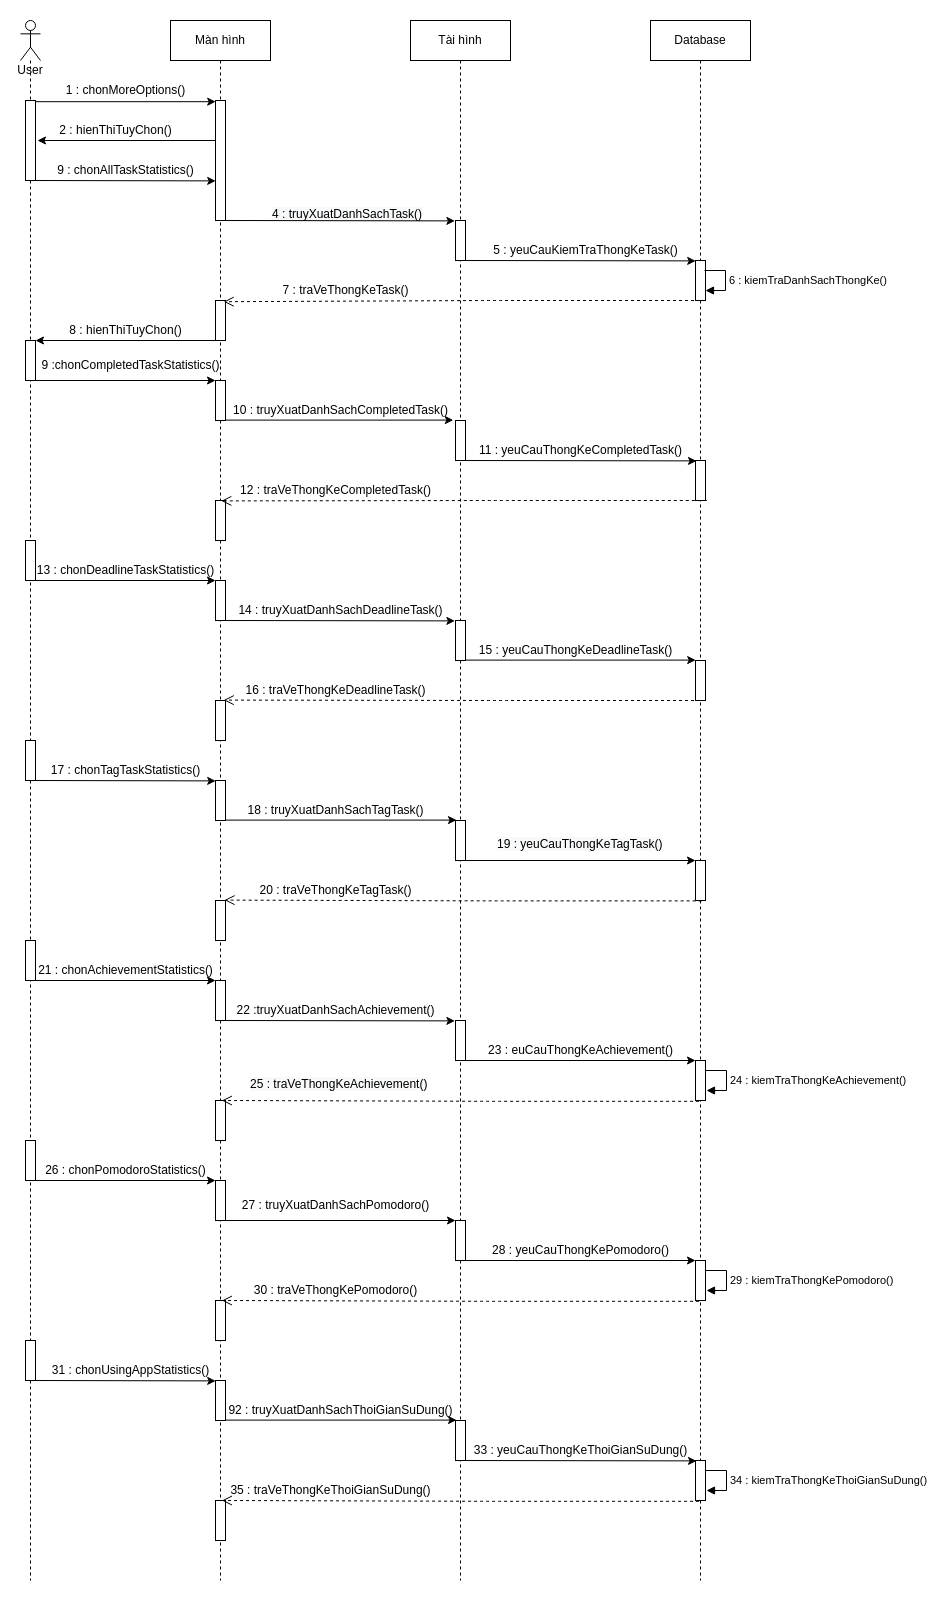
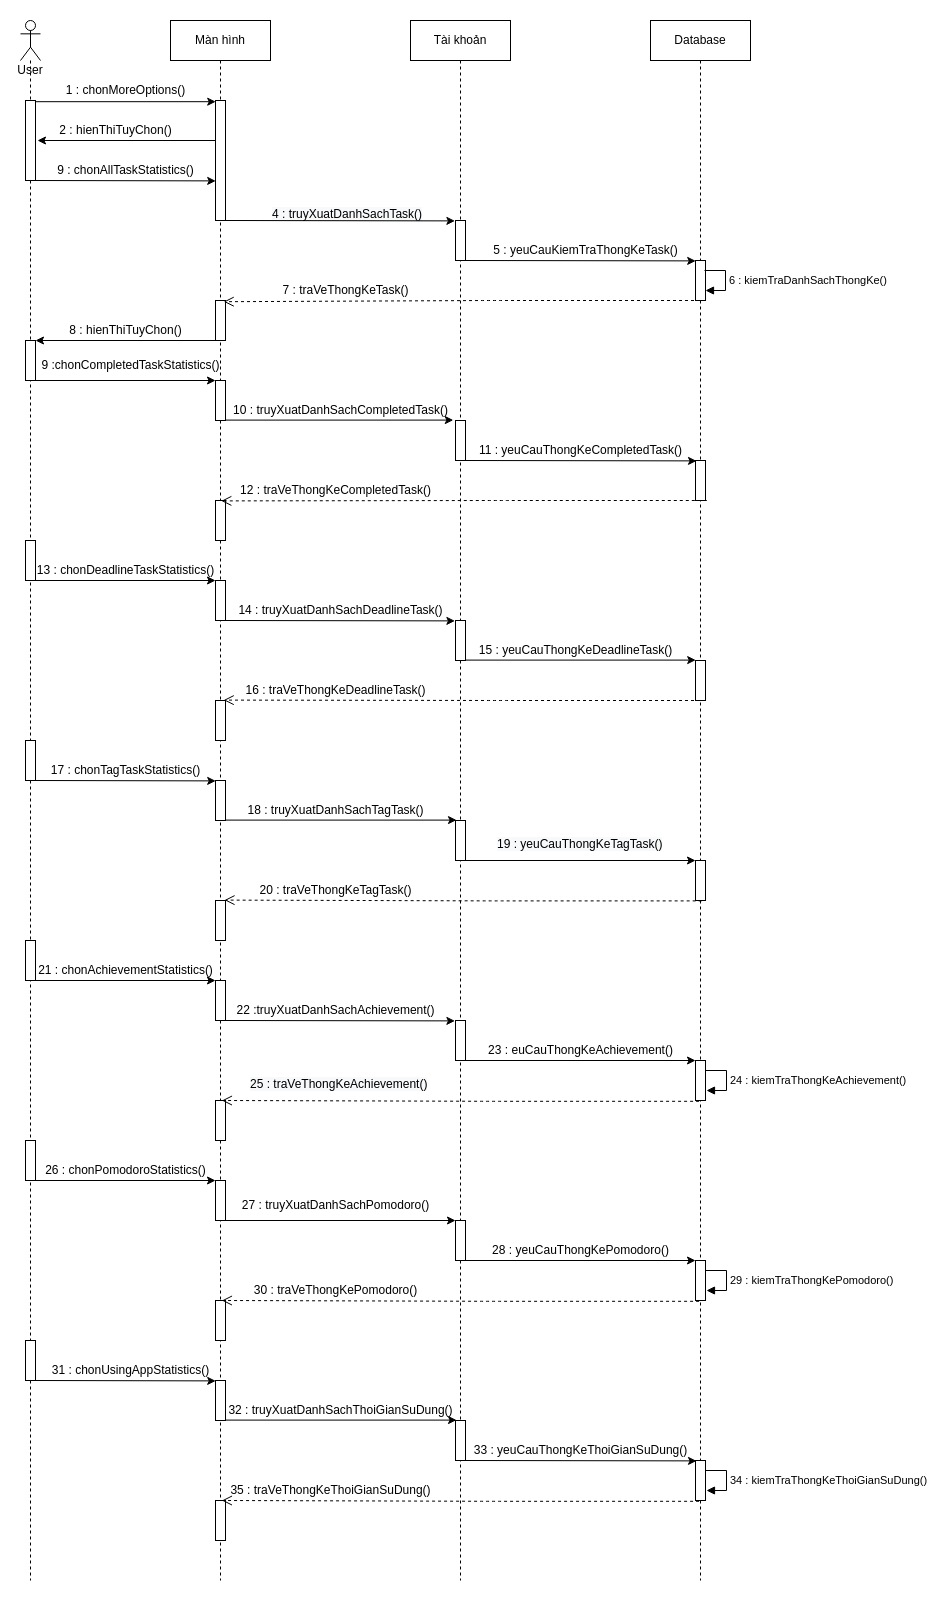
(461, 41) -> (461, 41)
(341, 1411) -> (341, 1411)
